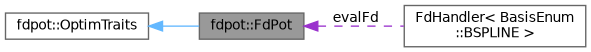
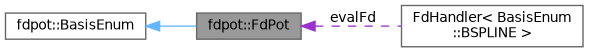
(77, 26) -> (76, 26)
